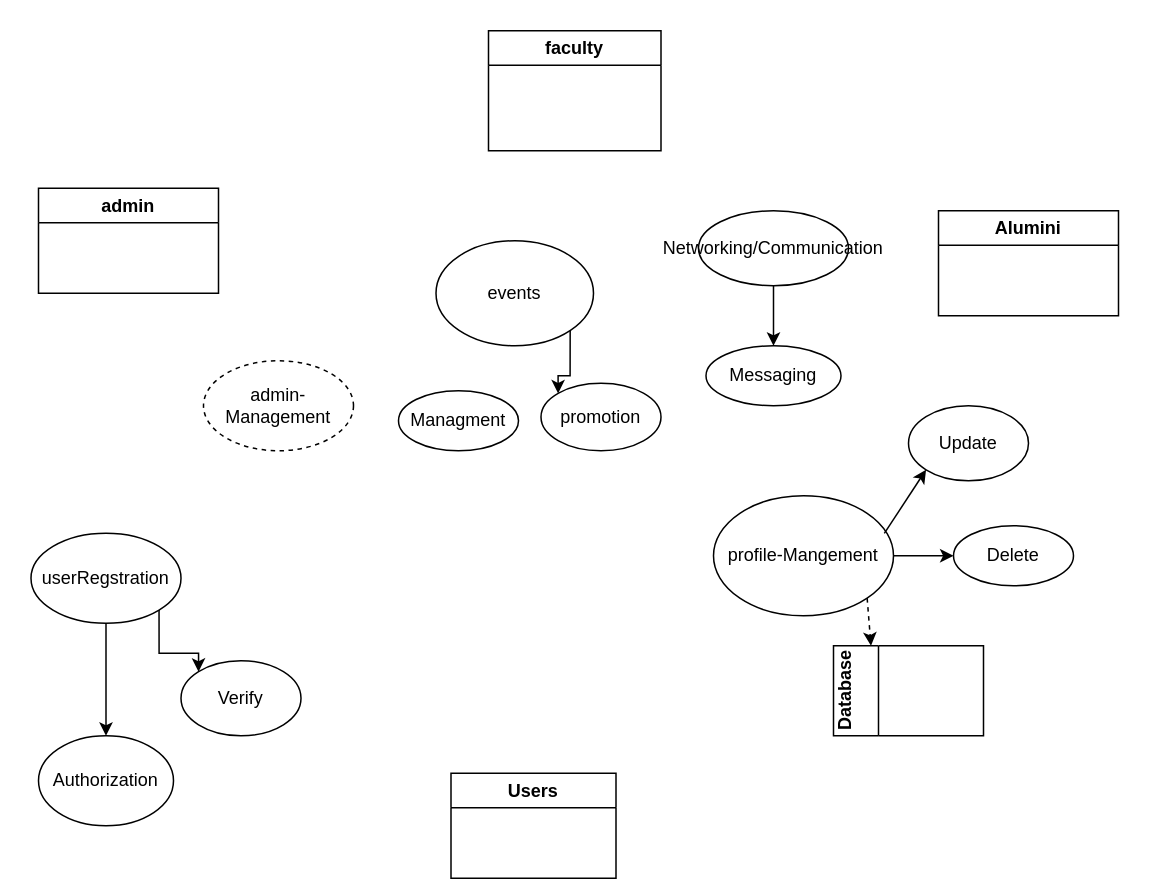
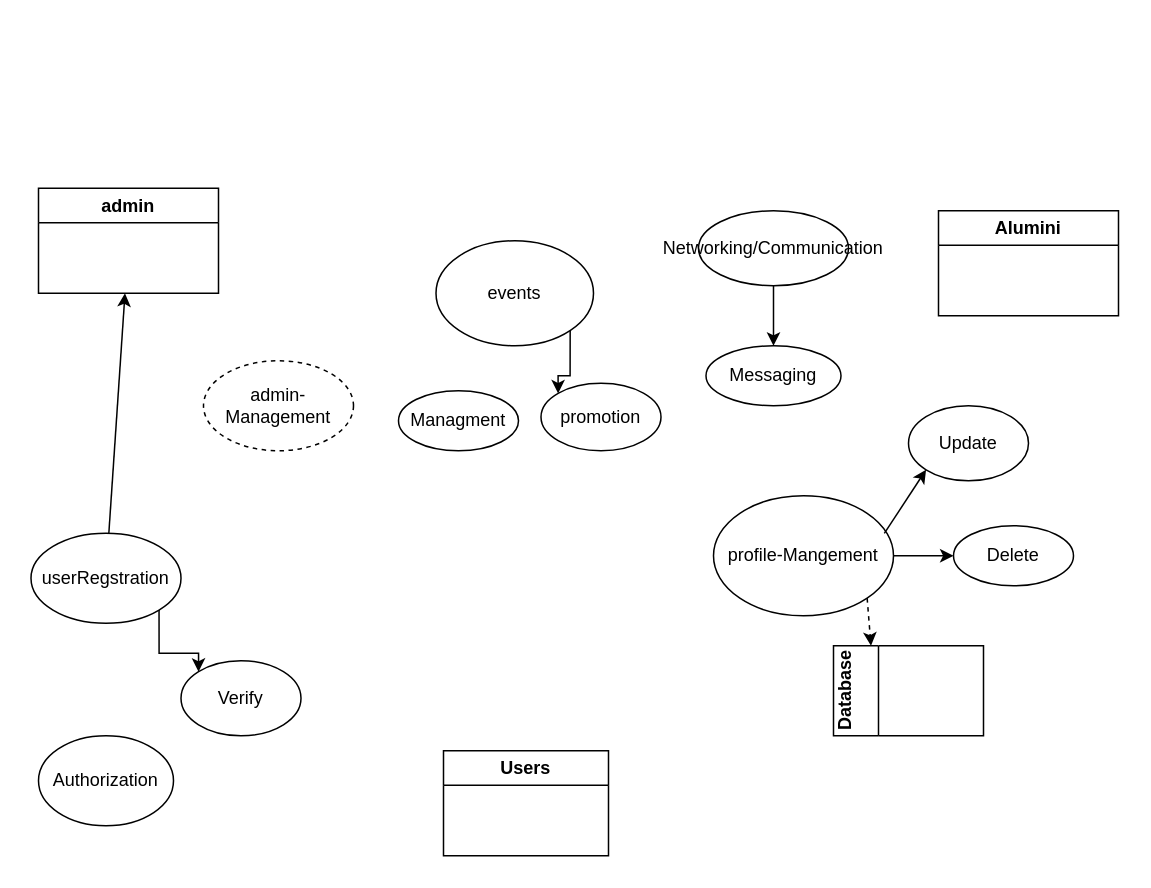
(575, 91) -> none
(106, 675) -> (116, 419)
(533, 826) -> (526, 803)
